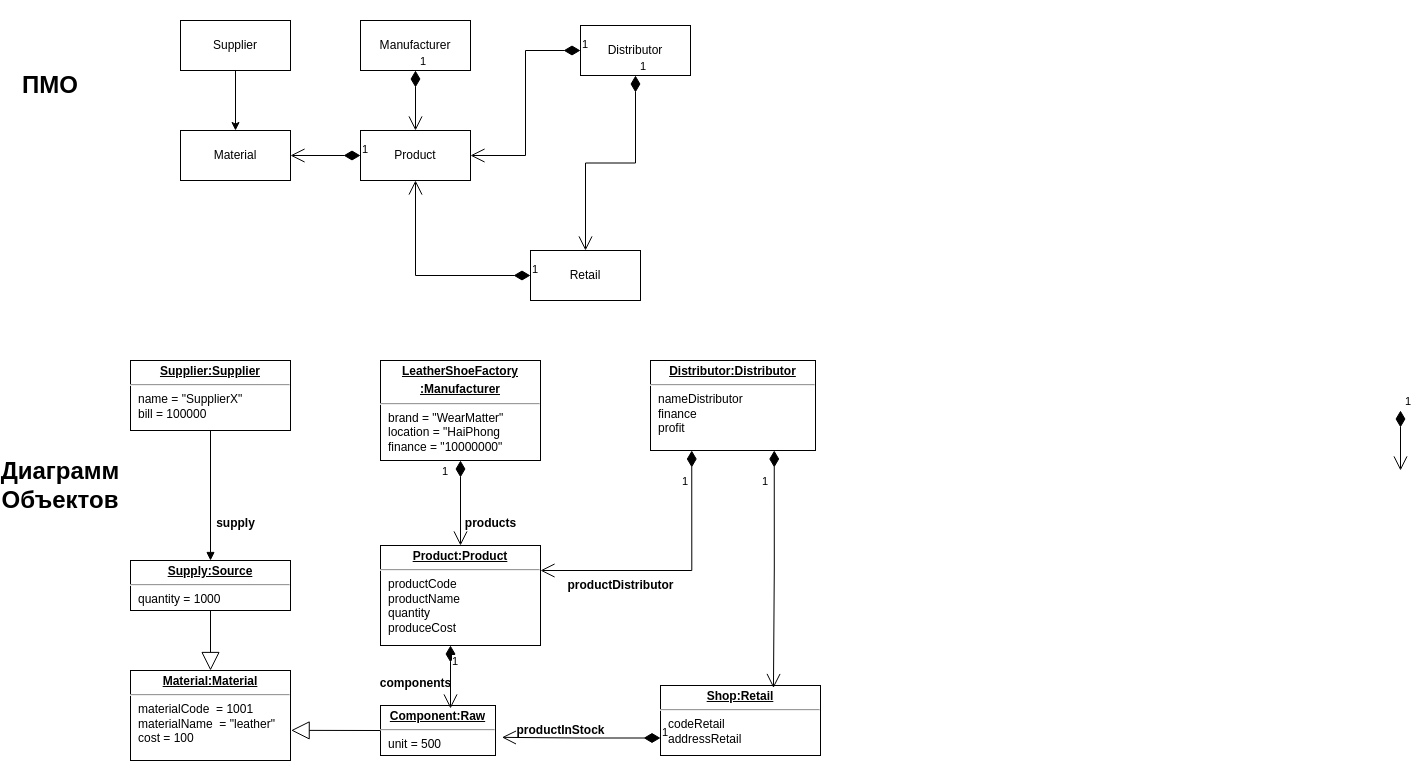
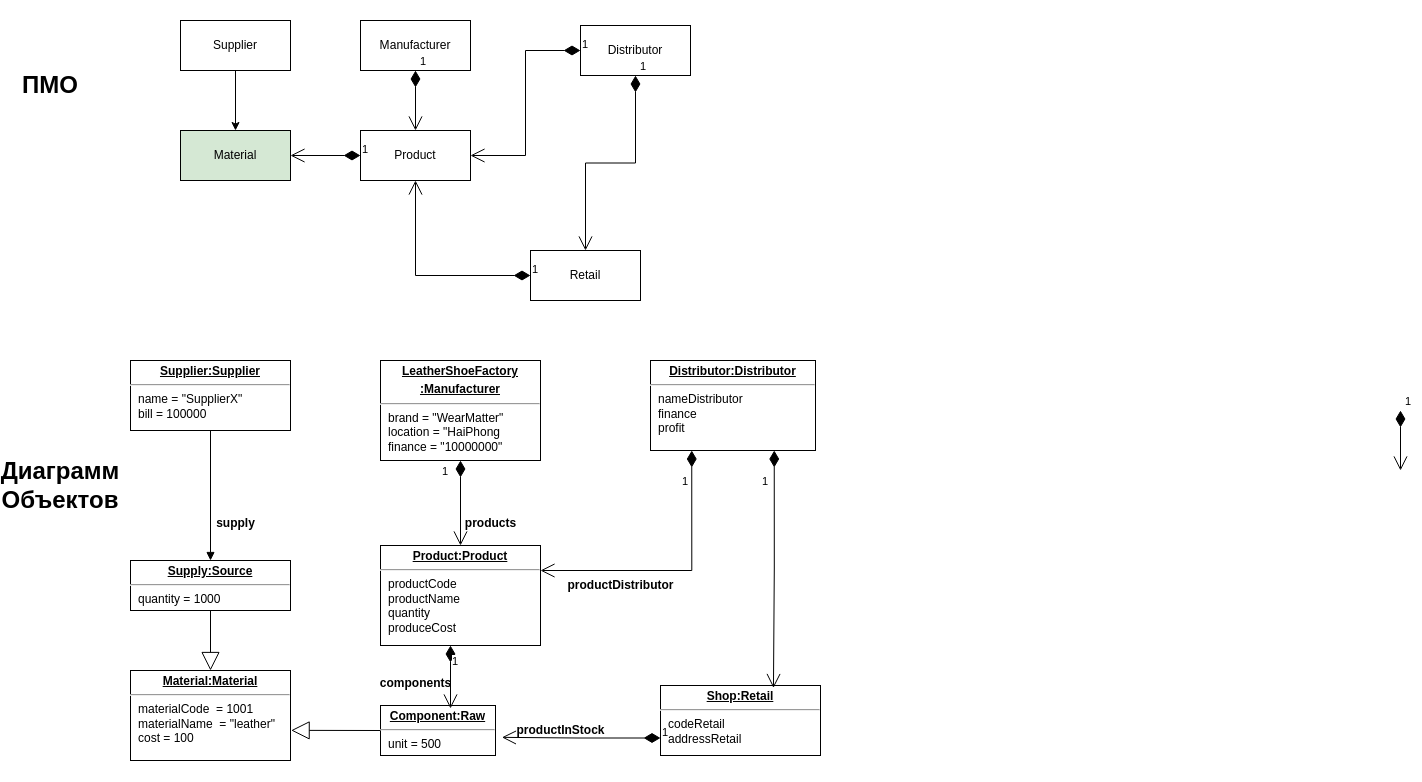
(236, 156) -> (236, 156)
